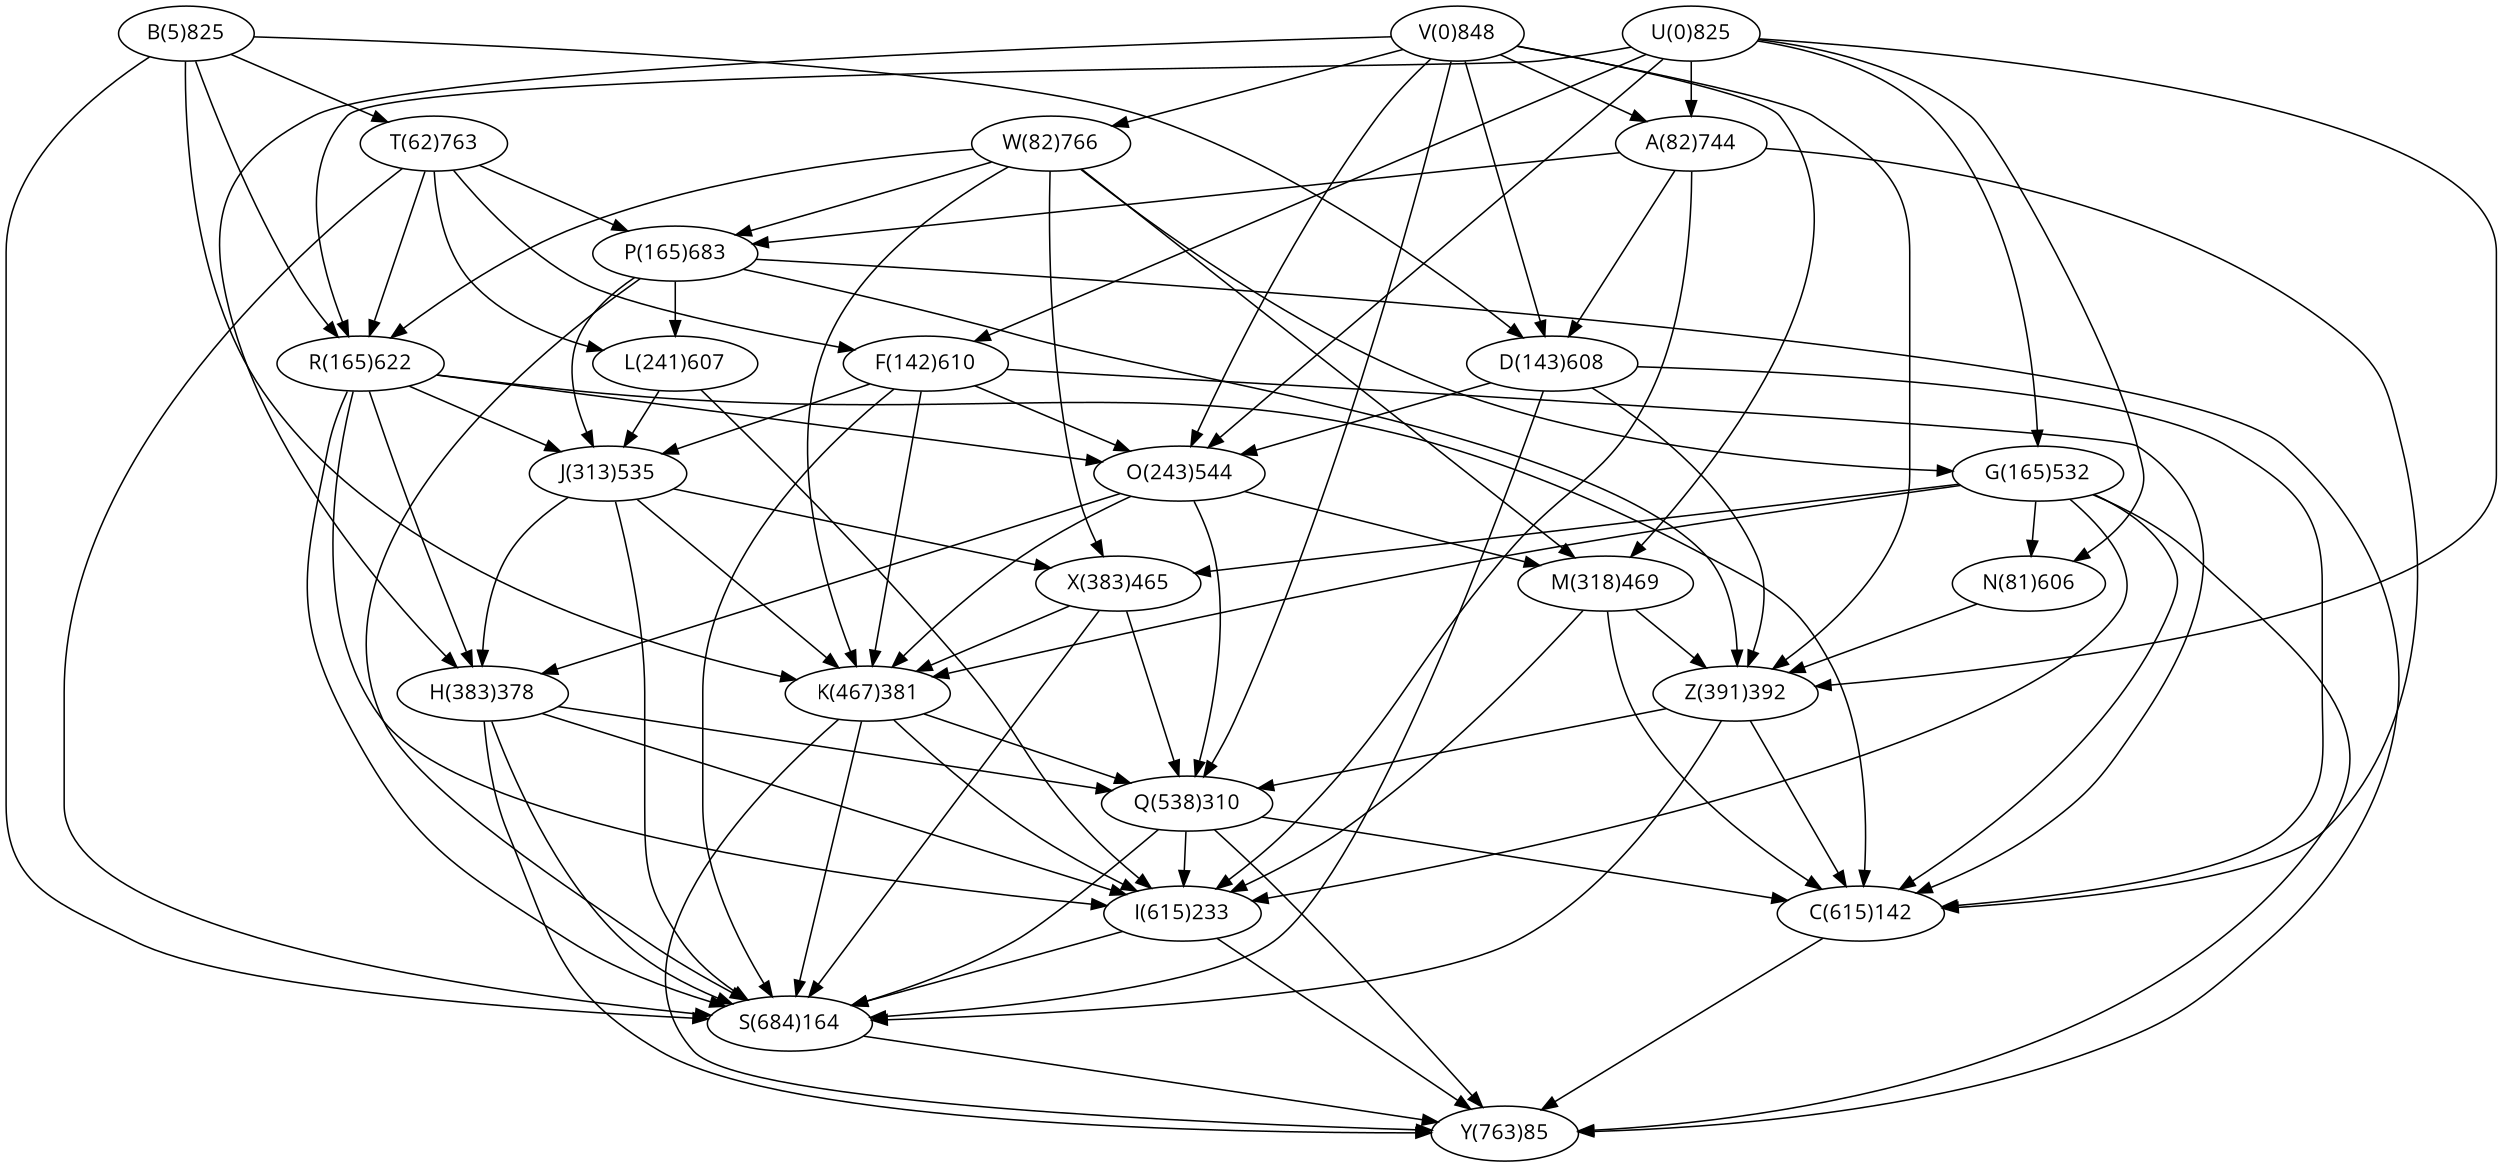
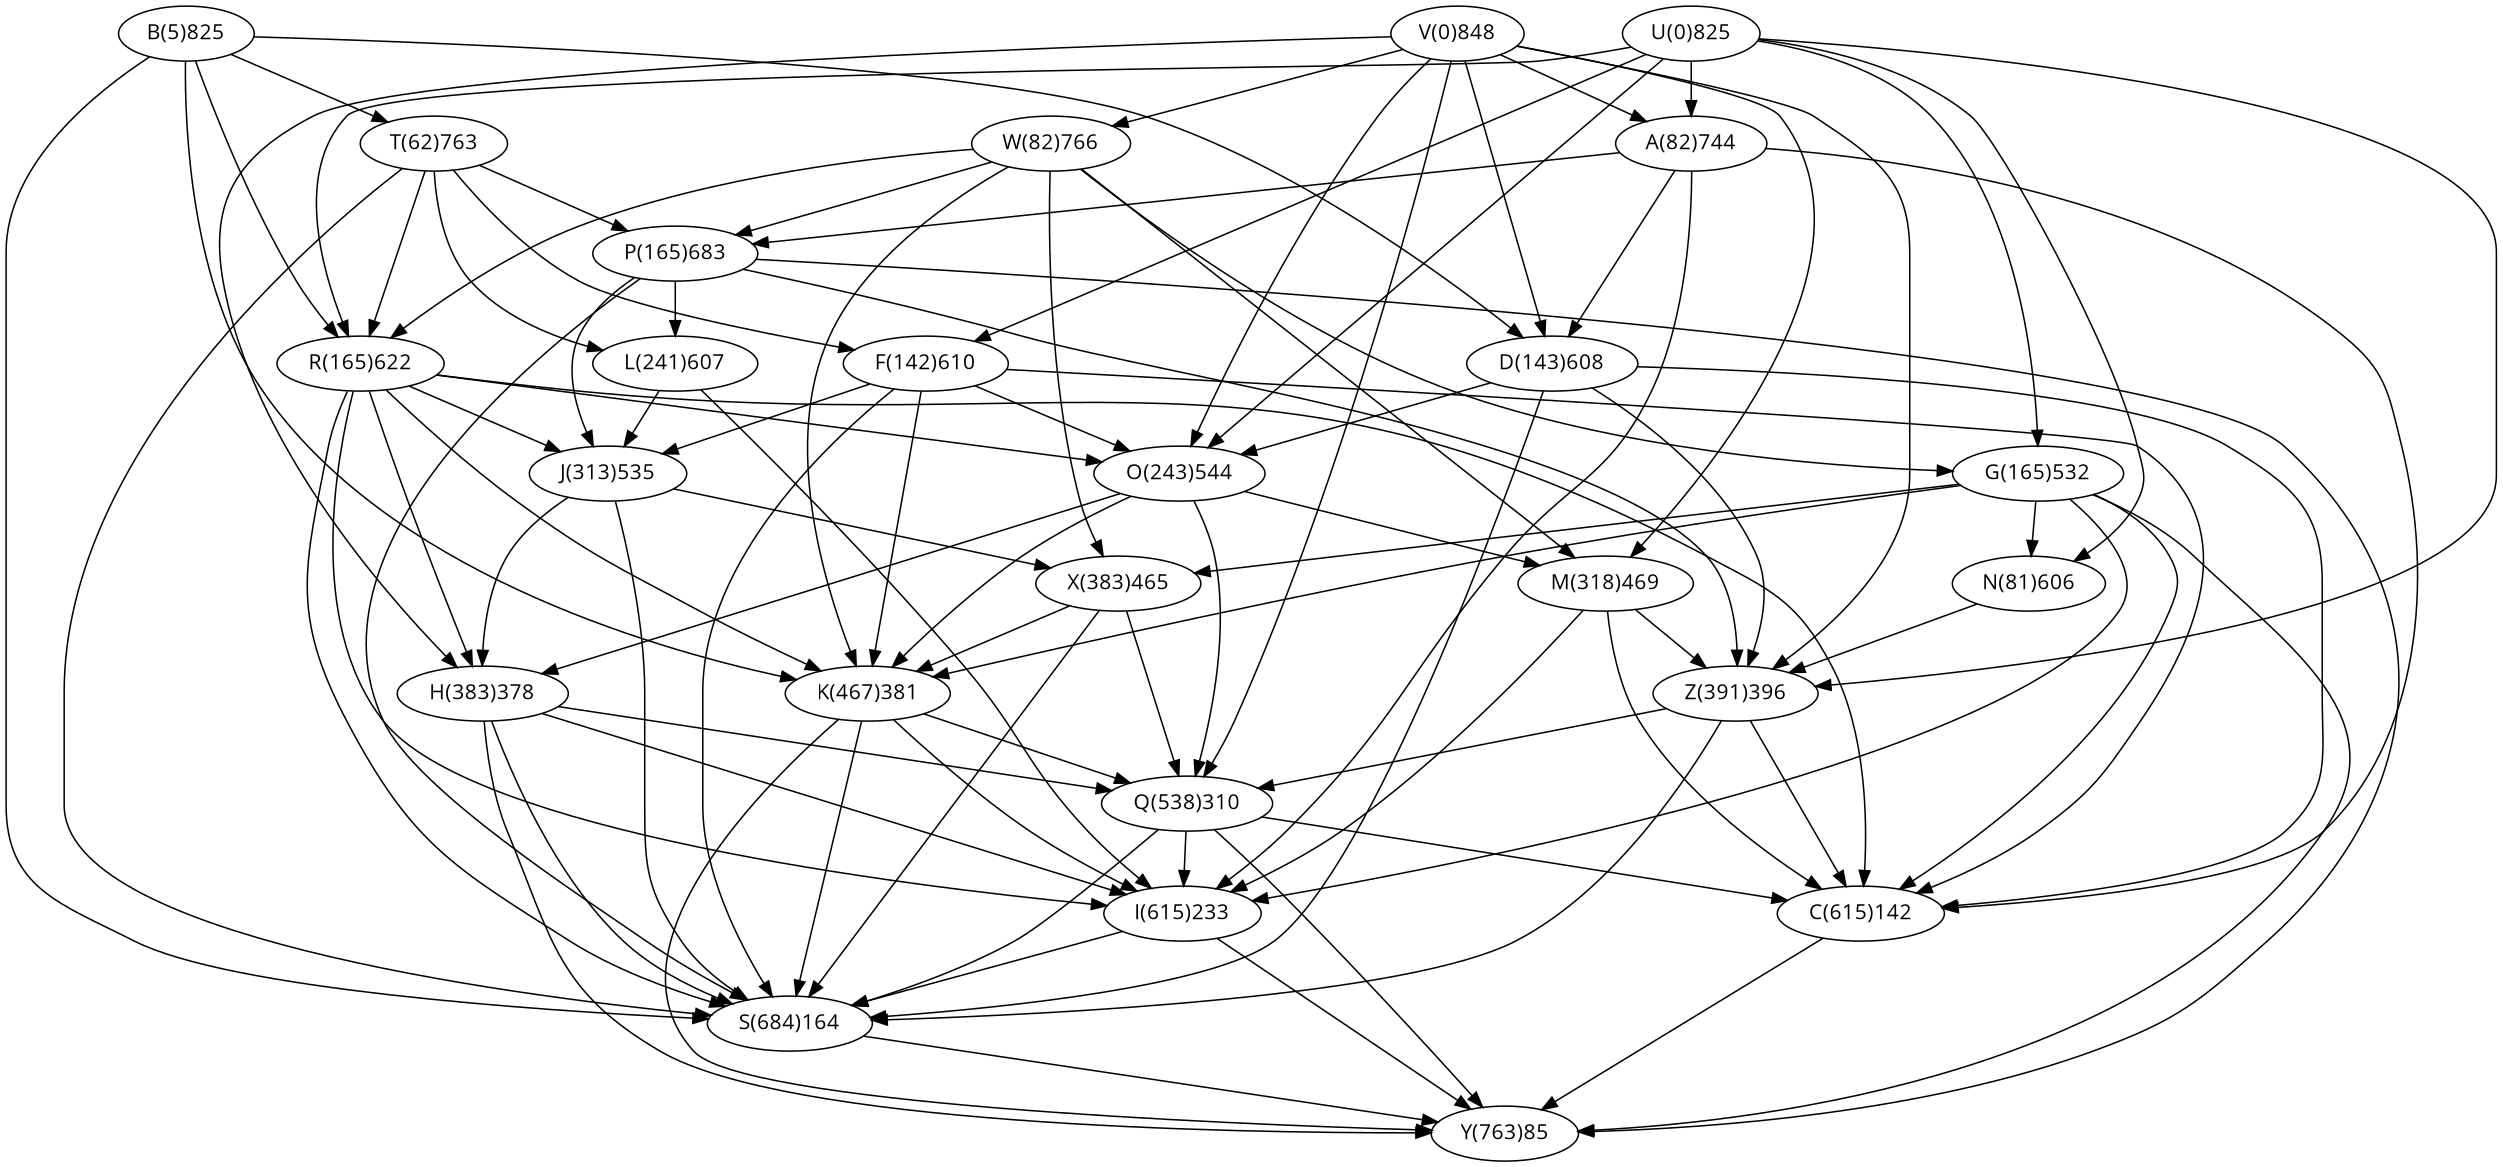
(723, 571) -> (583, 547)
(1736, 694) -> (1736, 694)
